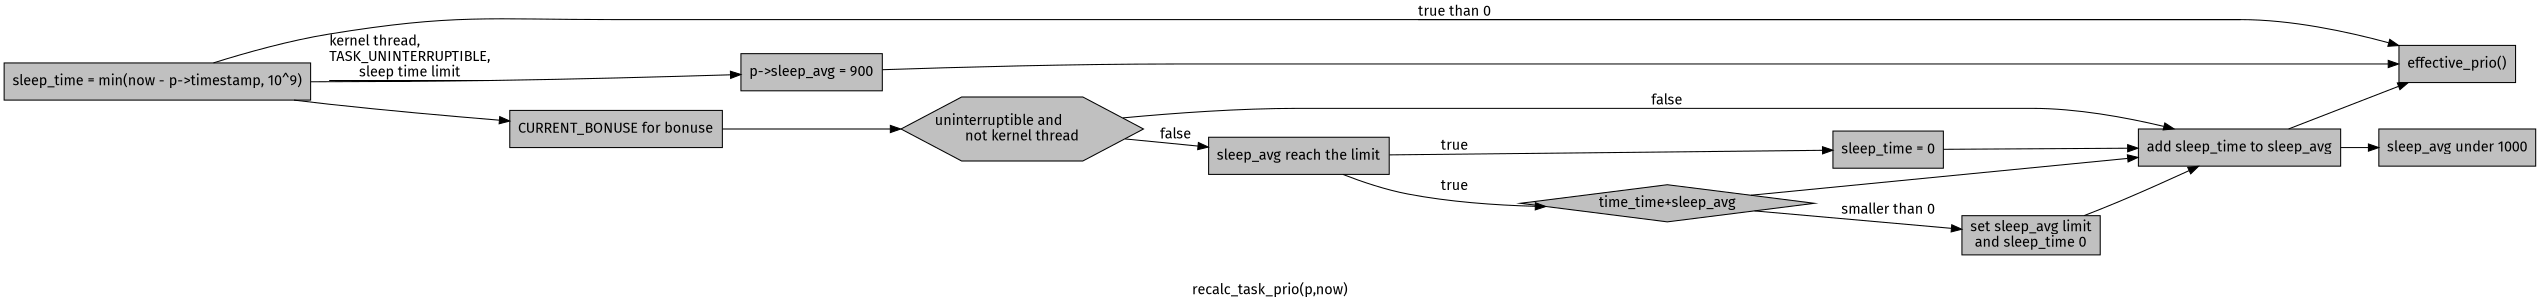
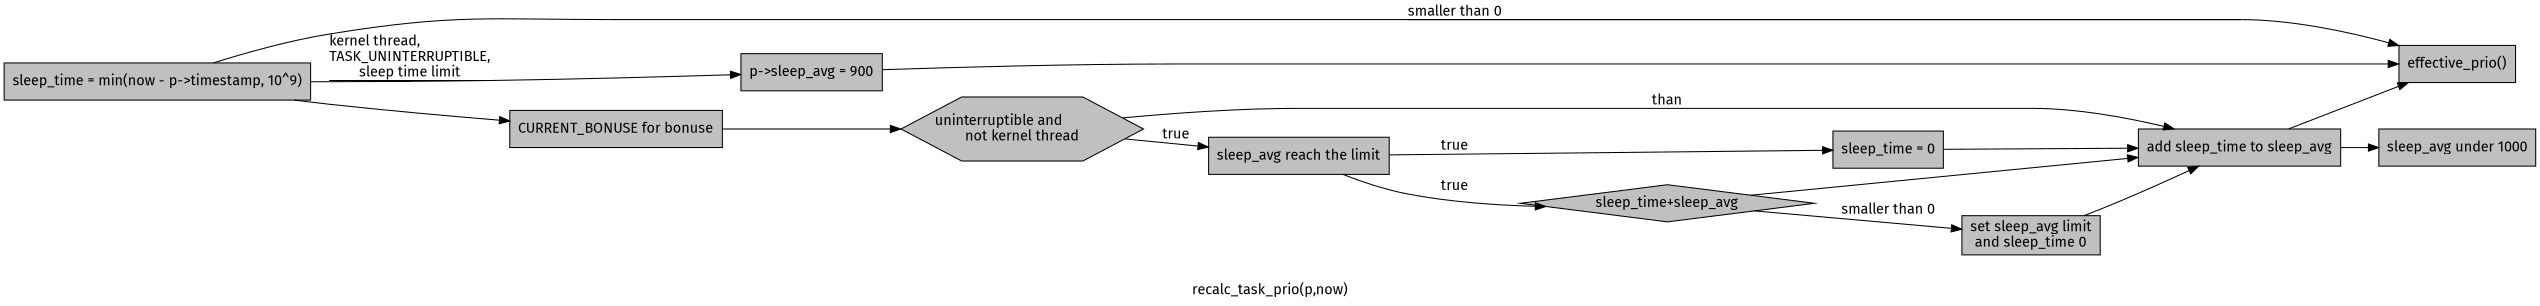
(1455, 12) -> (1455, 12)
(1667, 101) -> (1667, 101)
(1176, 135) -> (1176, 135)
(1667, 203) -> (1667, 203)
